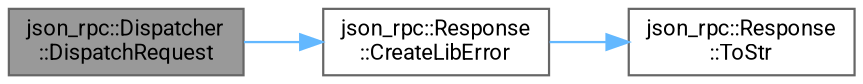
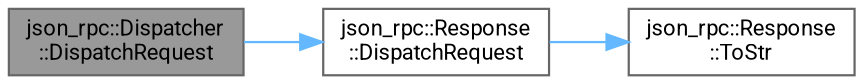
(436, 42) -> (436, 42)
